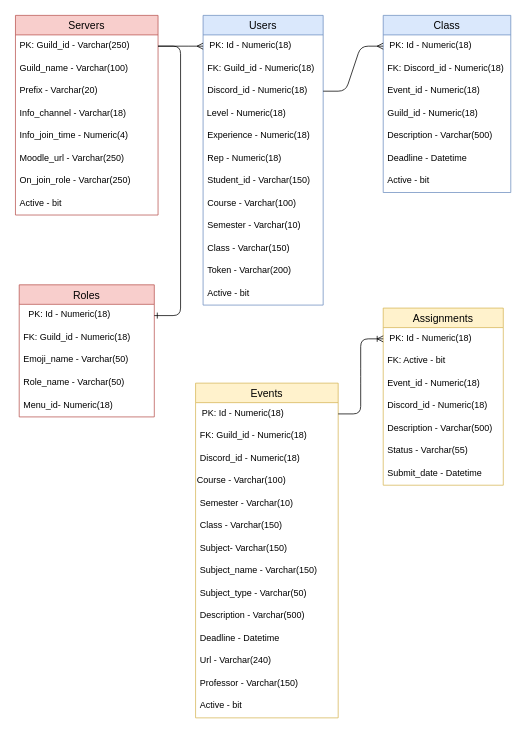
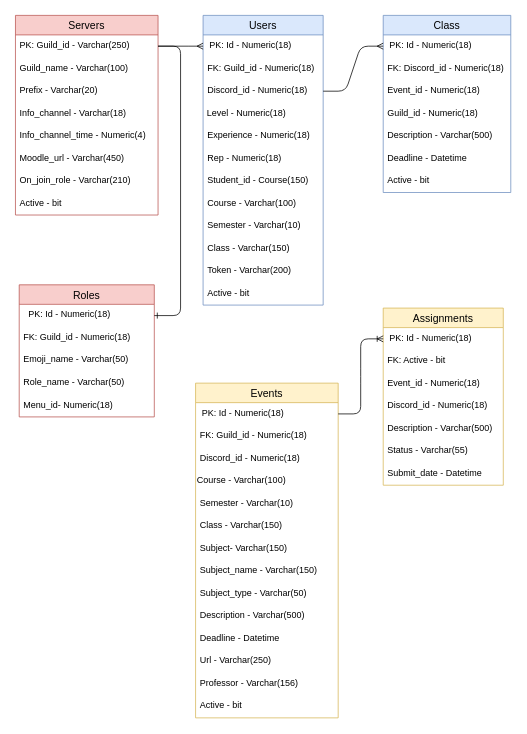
(82, 135) -> (89, 135)
(78, 158) -> (78, 158)
(83, 180) -> (83, 180)
(266, 180) -> (264, 180)
(241, 660) -> (241, 660)
(258, 683) -> (258, 683)
